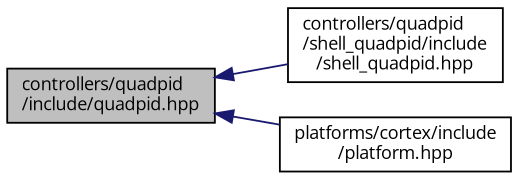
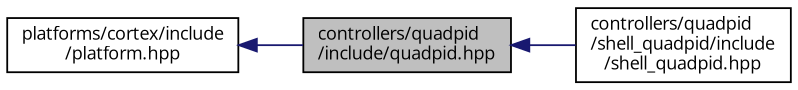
(256, 121) -> (280, 45)
